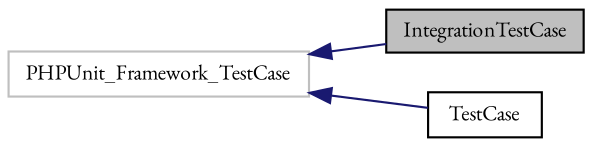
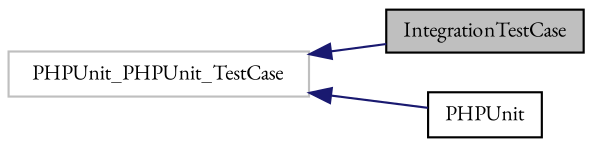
(159, 74) -> (159, 74)
(485, 115) -> (485, 115)
